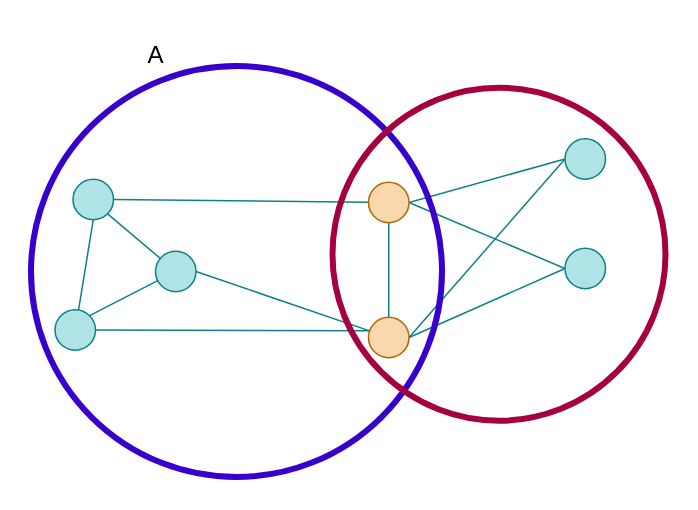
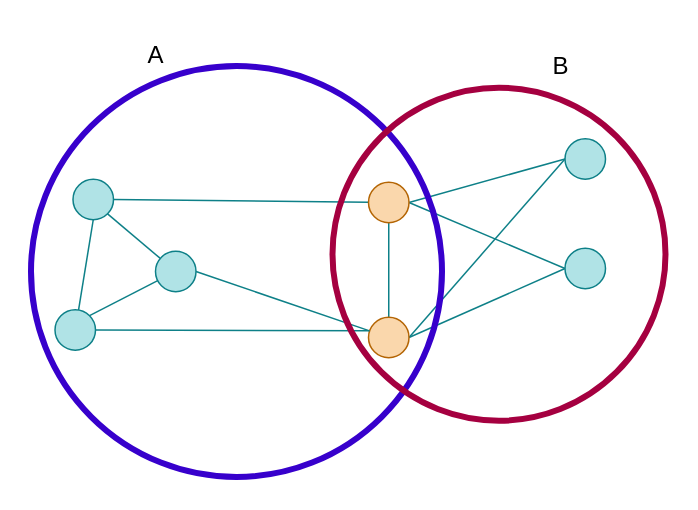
none -> (560, 65)
